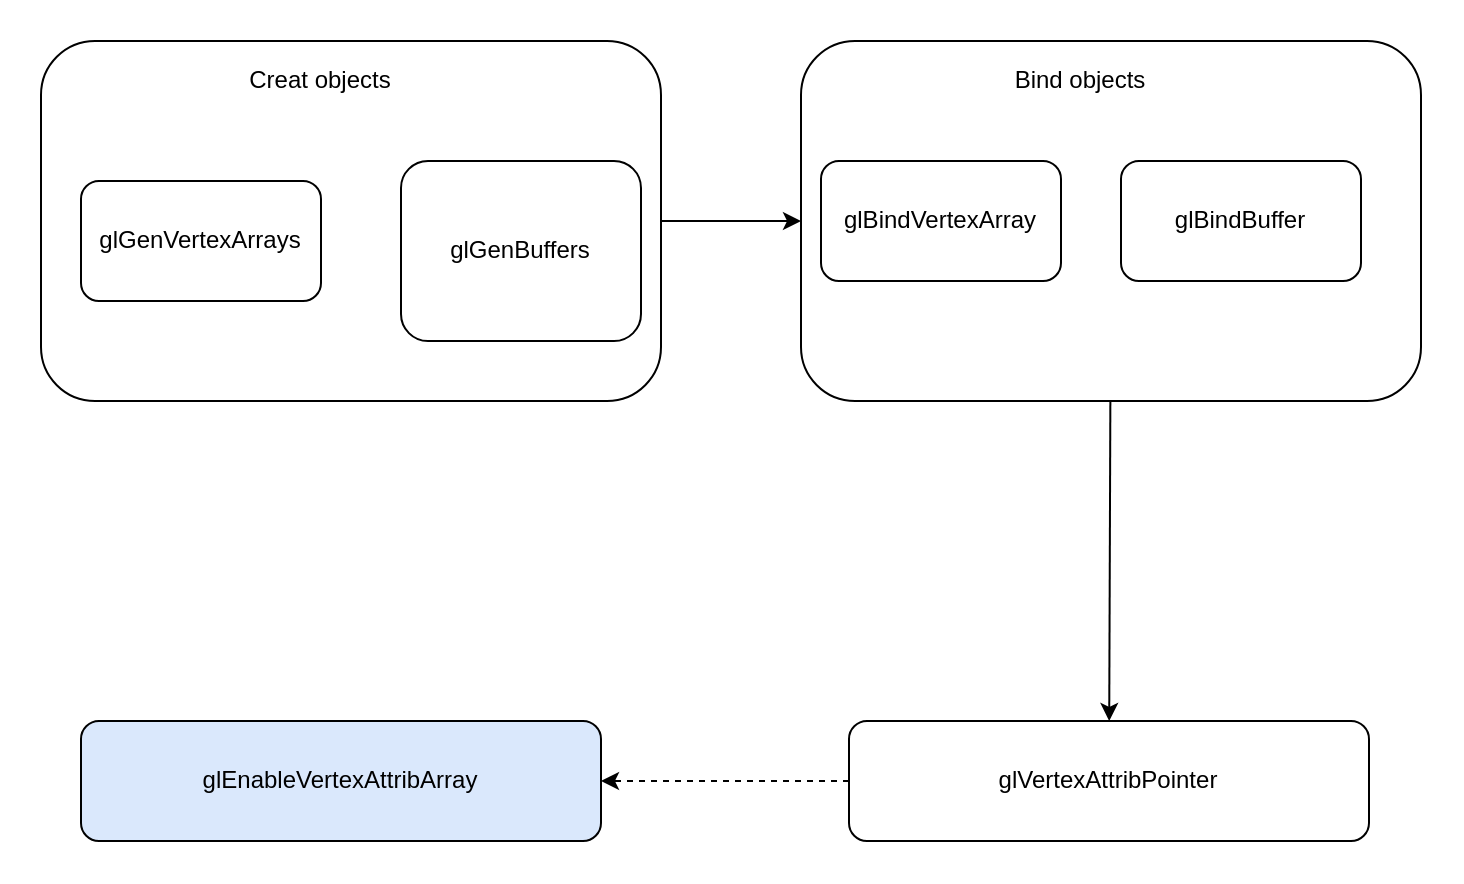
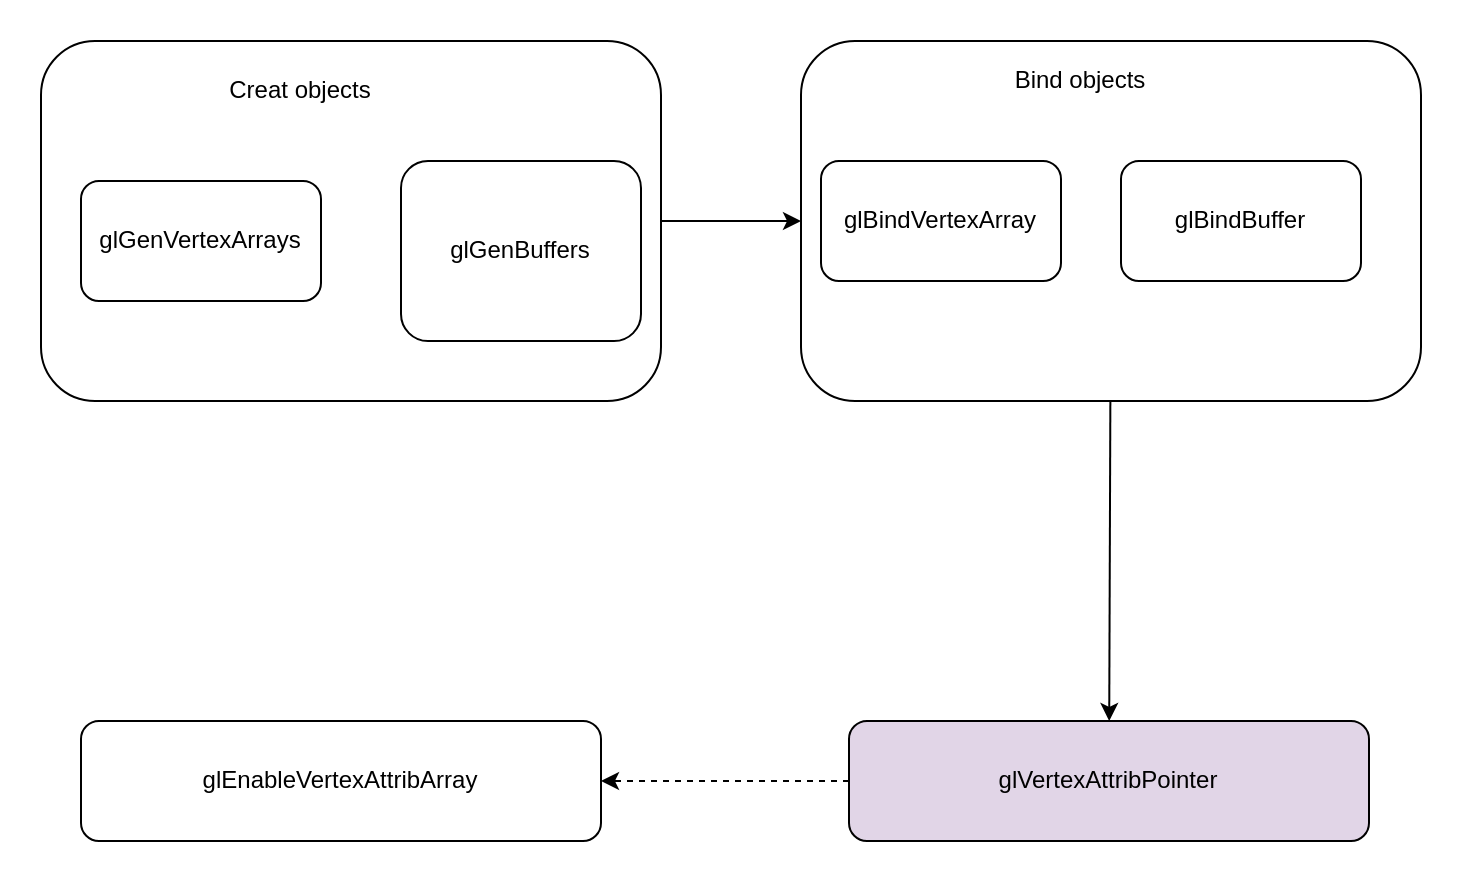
(321, 81) -> (301, 91)
(341, 781) -> (341, 781)
(1109, 781) -> (1109, 781)
